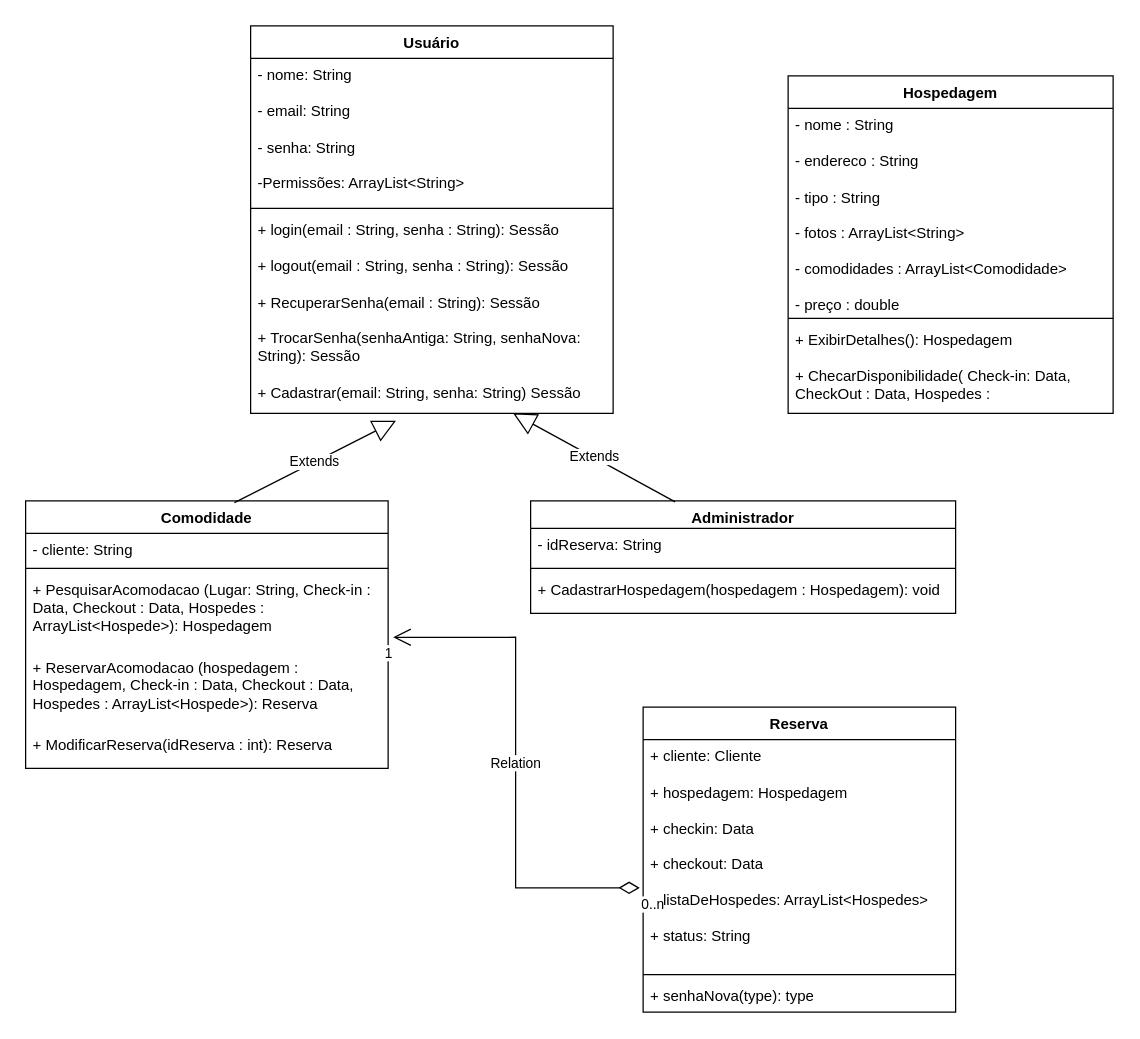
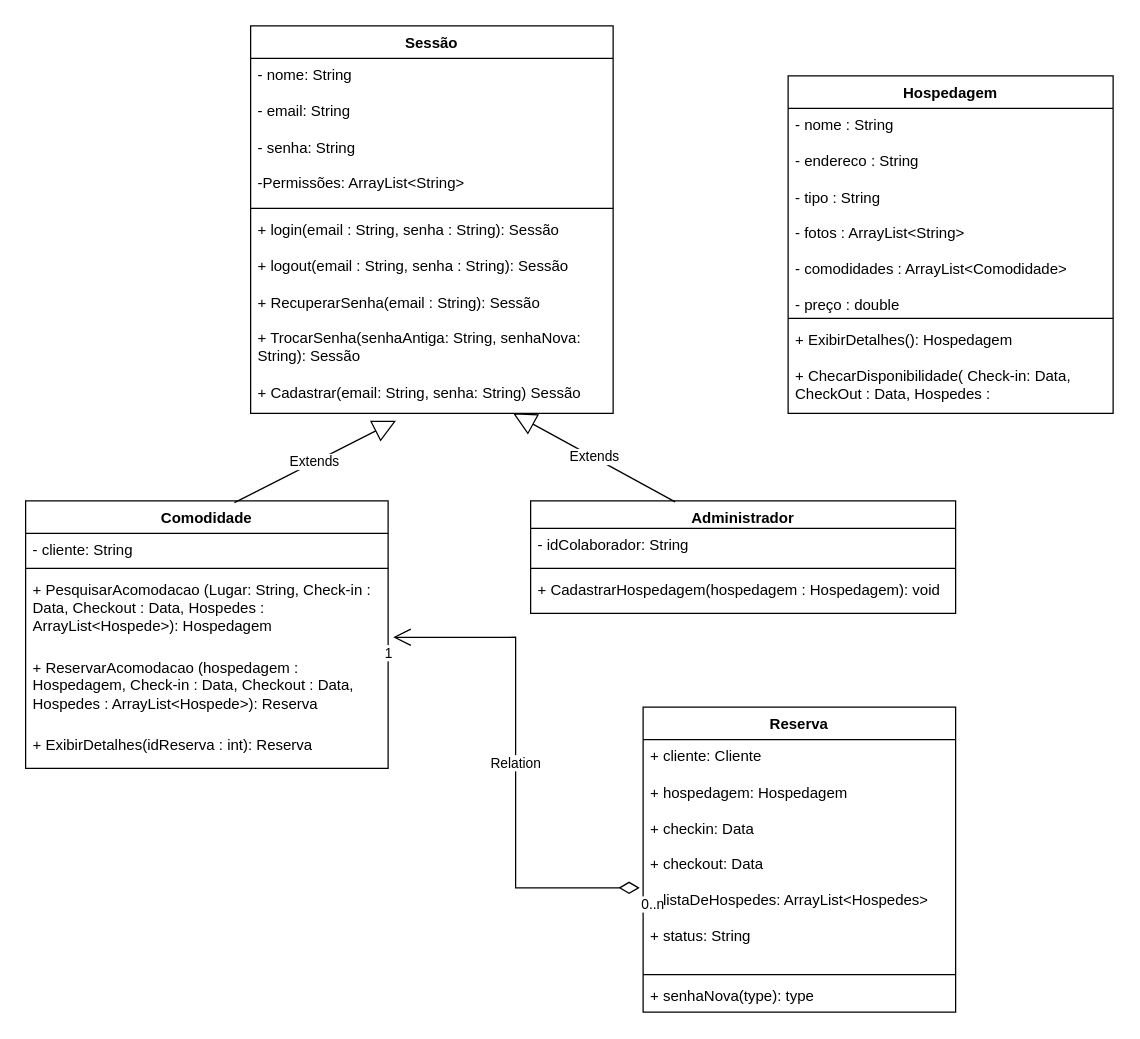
(432, 43) -> (432, 43)
(608, 546) -> (623, 546)
(198, 746) -> (188, 746)
